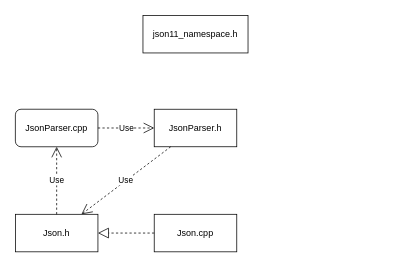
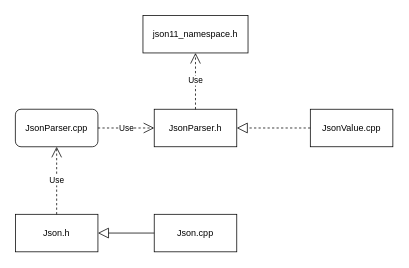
none -> (279, 128)
none -> (351, 128)
(122, 183) -> (195, 82)
(131, 233) -> (131, 233)
